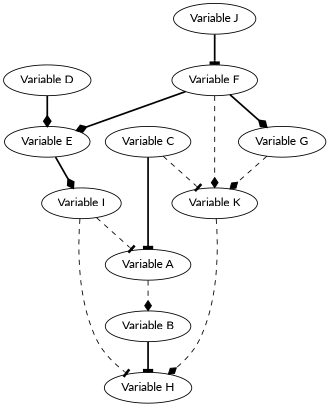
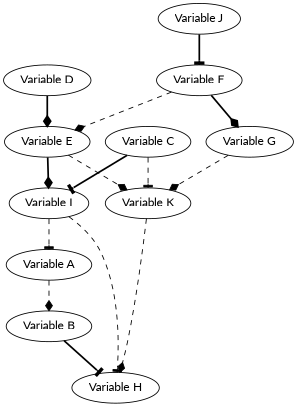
(136, 109) -> (128, 109)
(215, 137) -> (92, 169)
(148, 201) -> (104, 169)
